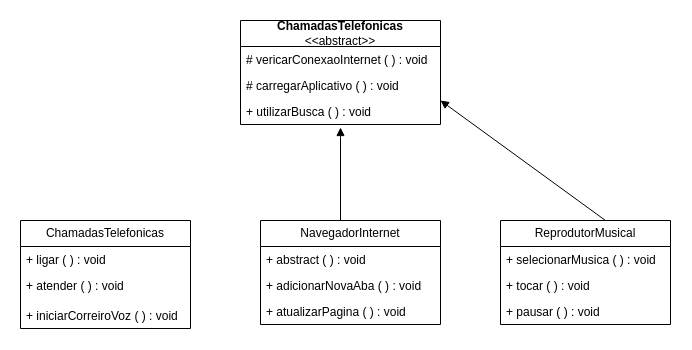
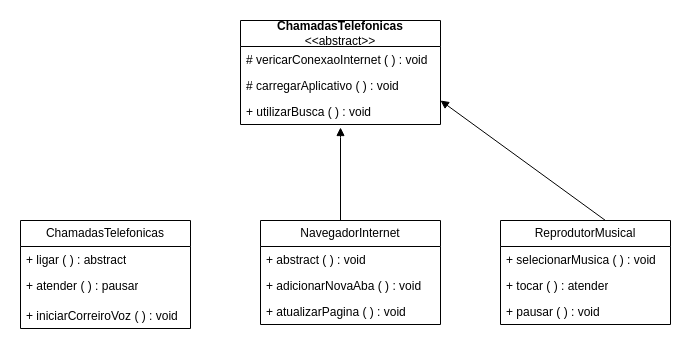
(73, 261) -> (88, 261)
(83, 287) -> (91, 287)
(556, 287) -> (568, 287)
